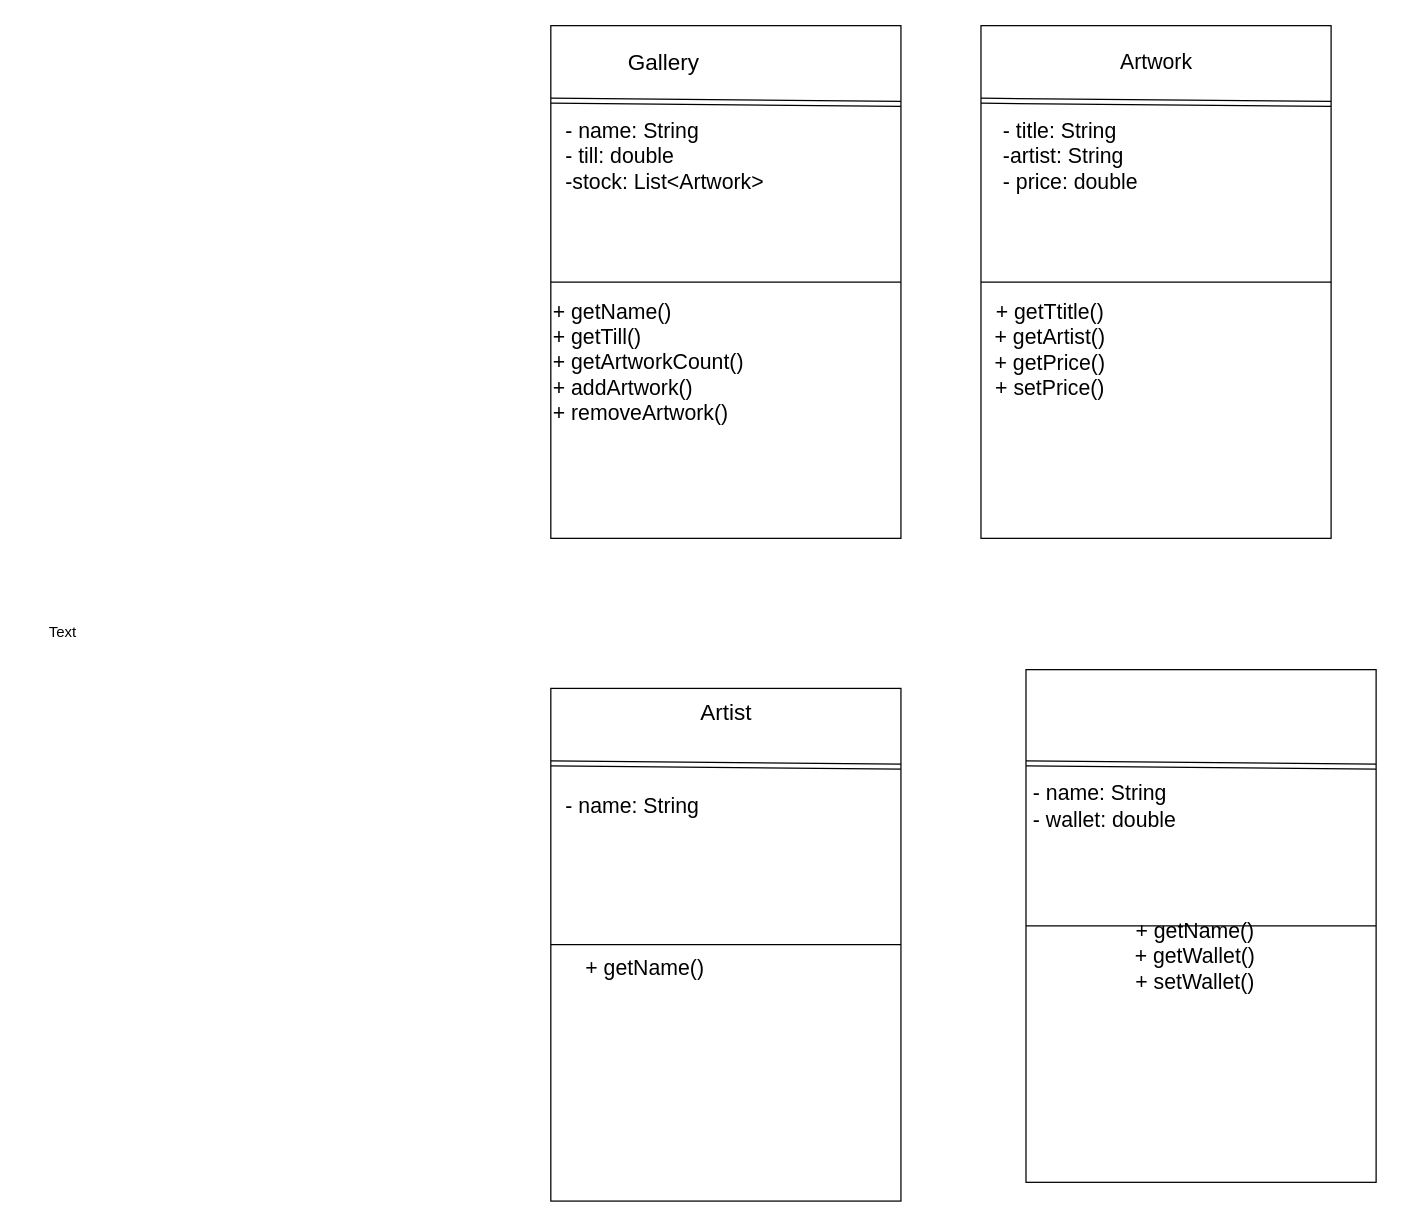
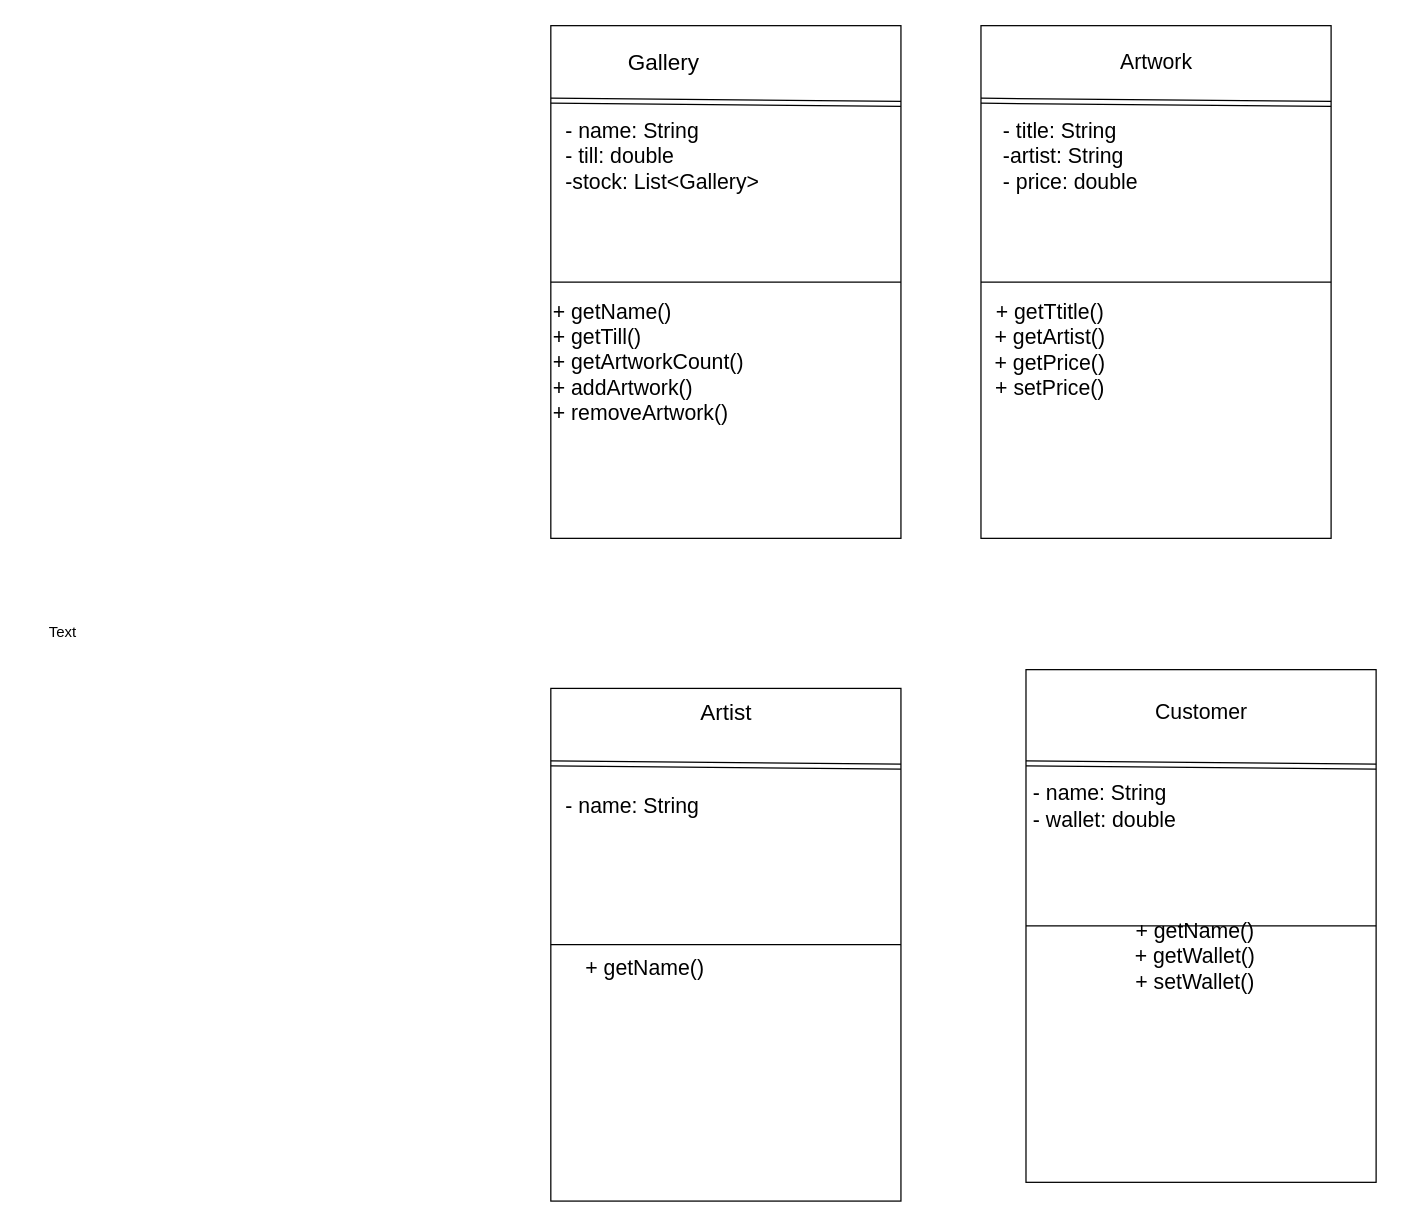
(682, 157) -> (677, 157)
none -> (1201, 713)
